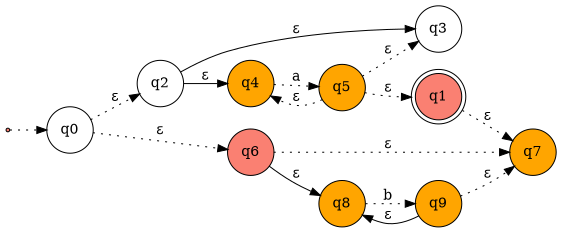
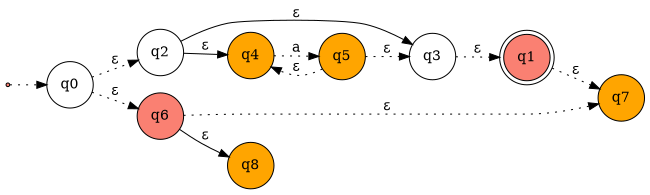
(383, 96) -> (473, 57)
(439, 204) -> none
